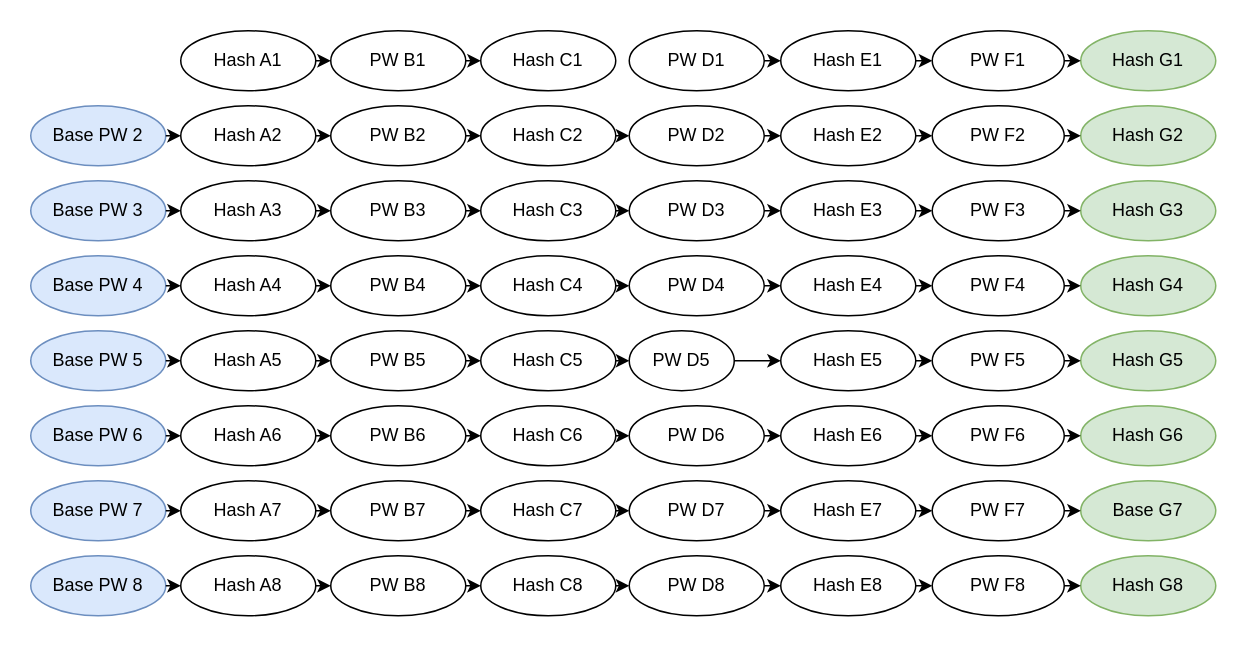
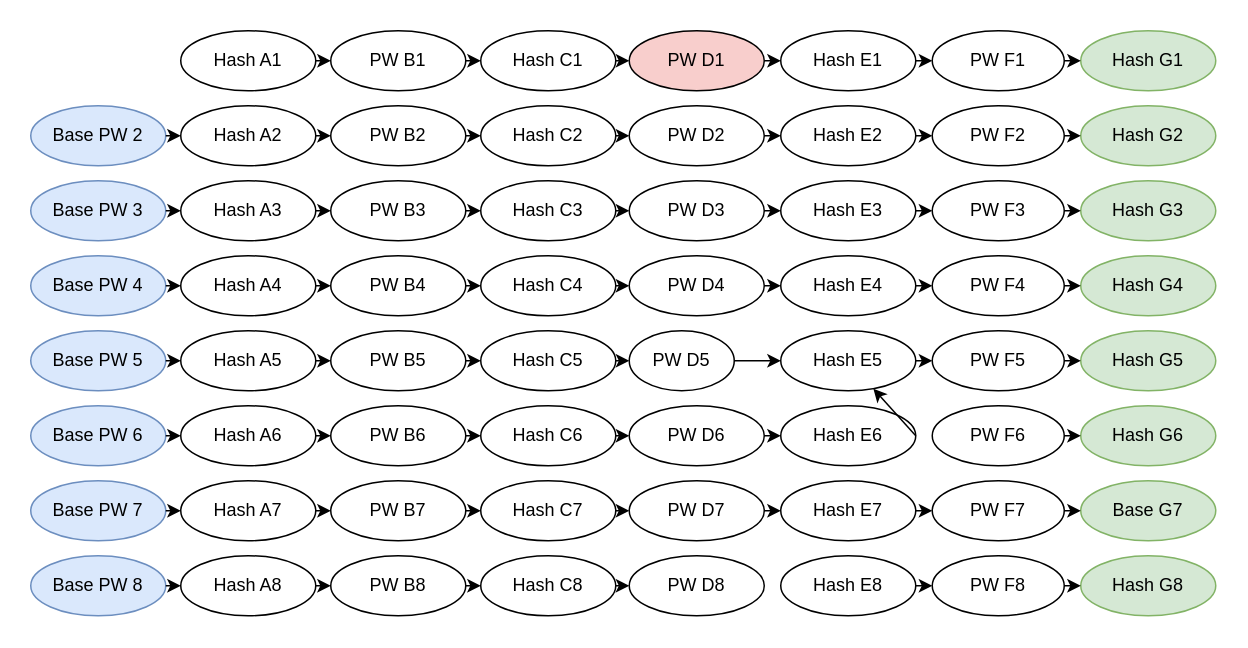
none -> (617, 61)
(697, 61) -> (697, 61)
(919, 436) -> (898, 416)
(768, 586) -> none
